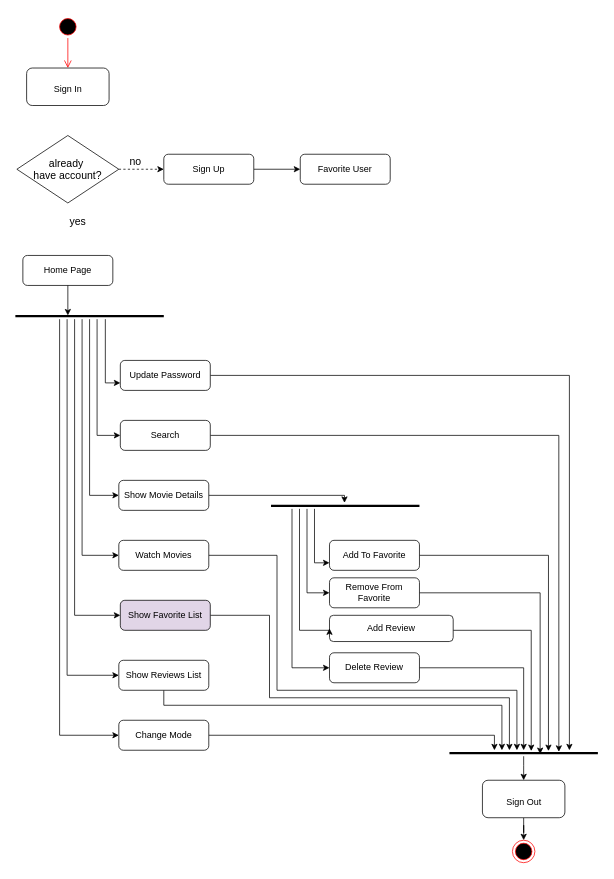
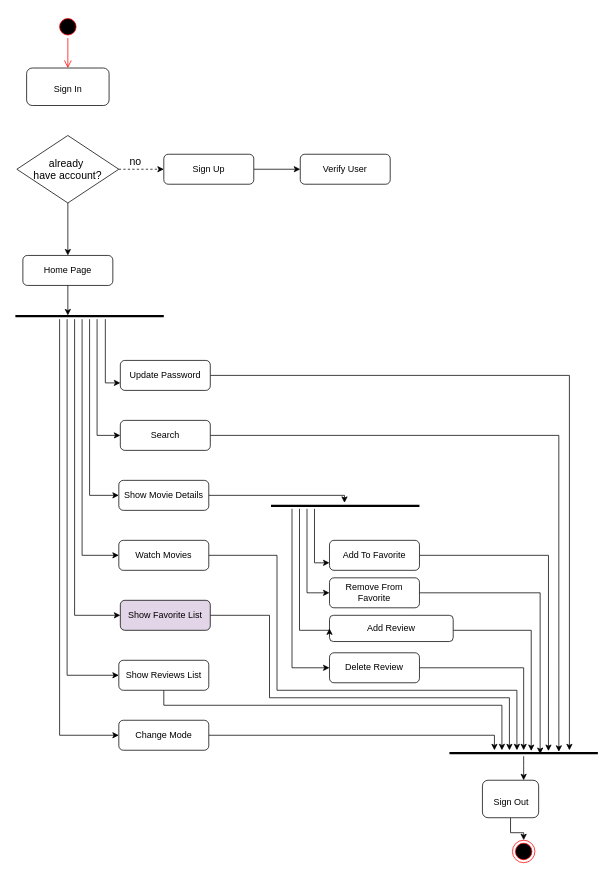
(345, 169) -> (345, 169)
none -> (68, 222)
(78, 222) -> none
(524, 799) -> (511, 799)
